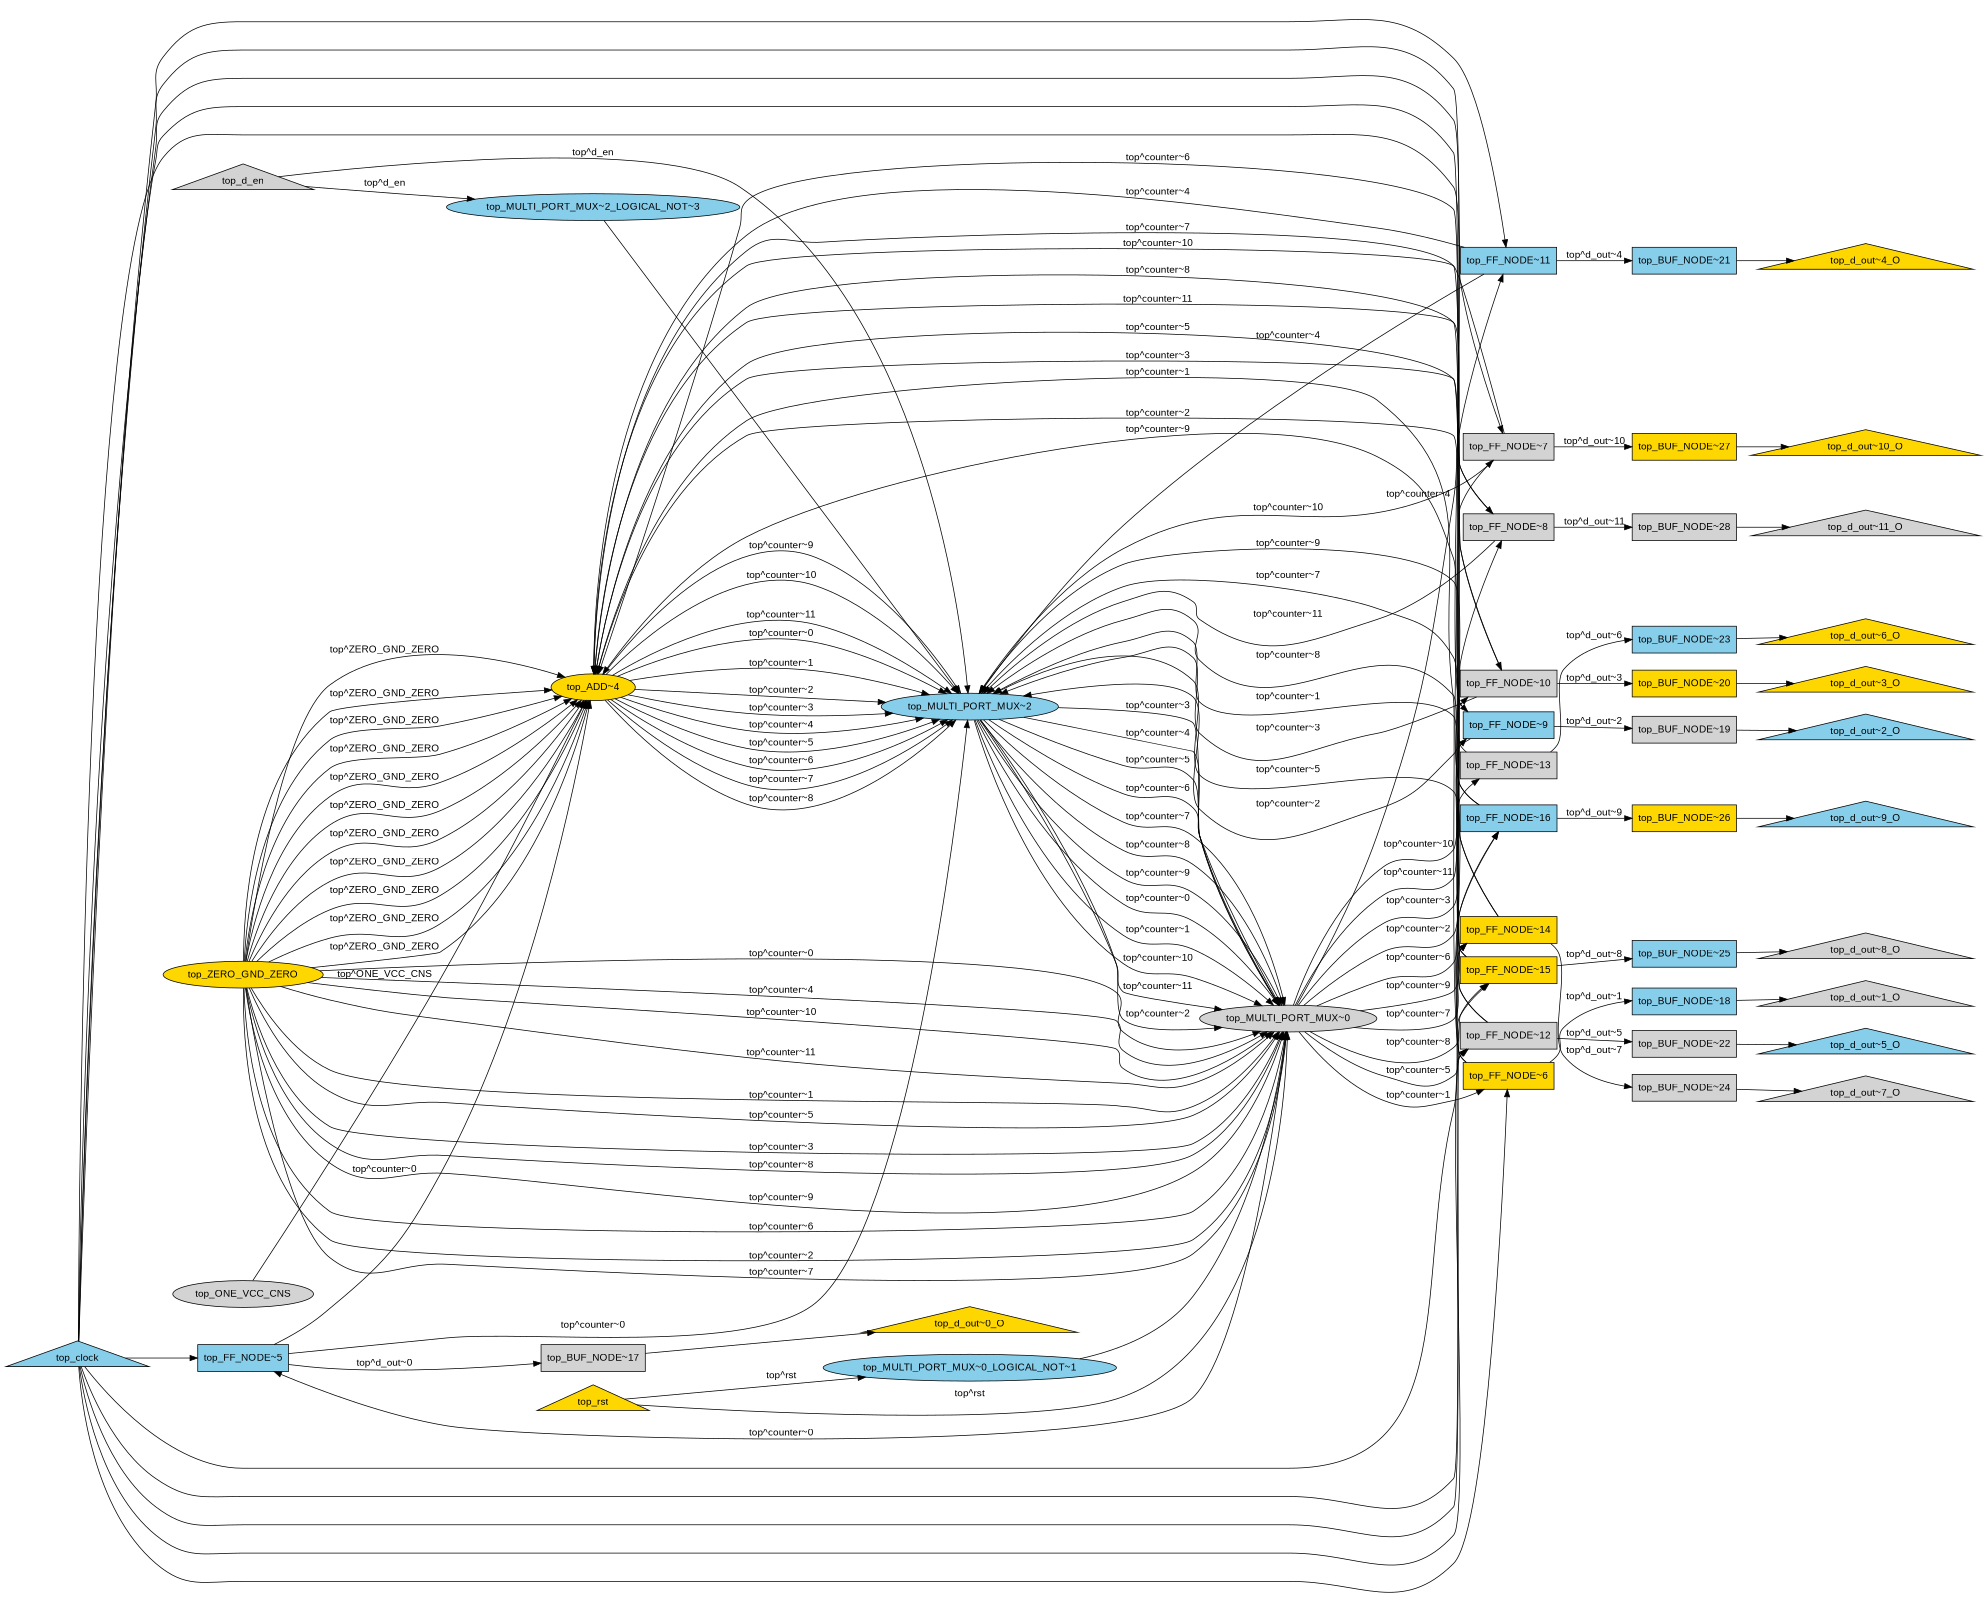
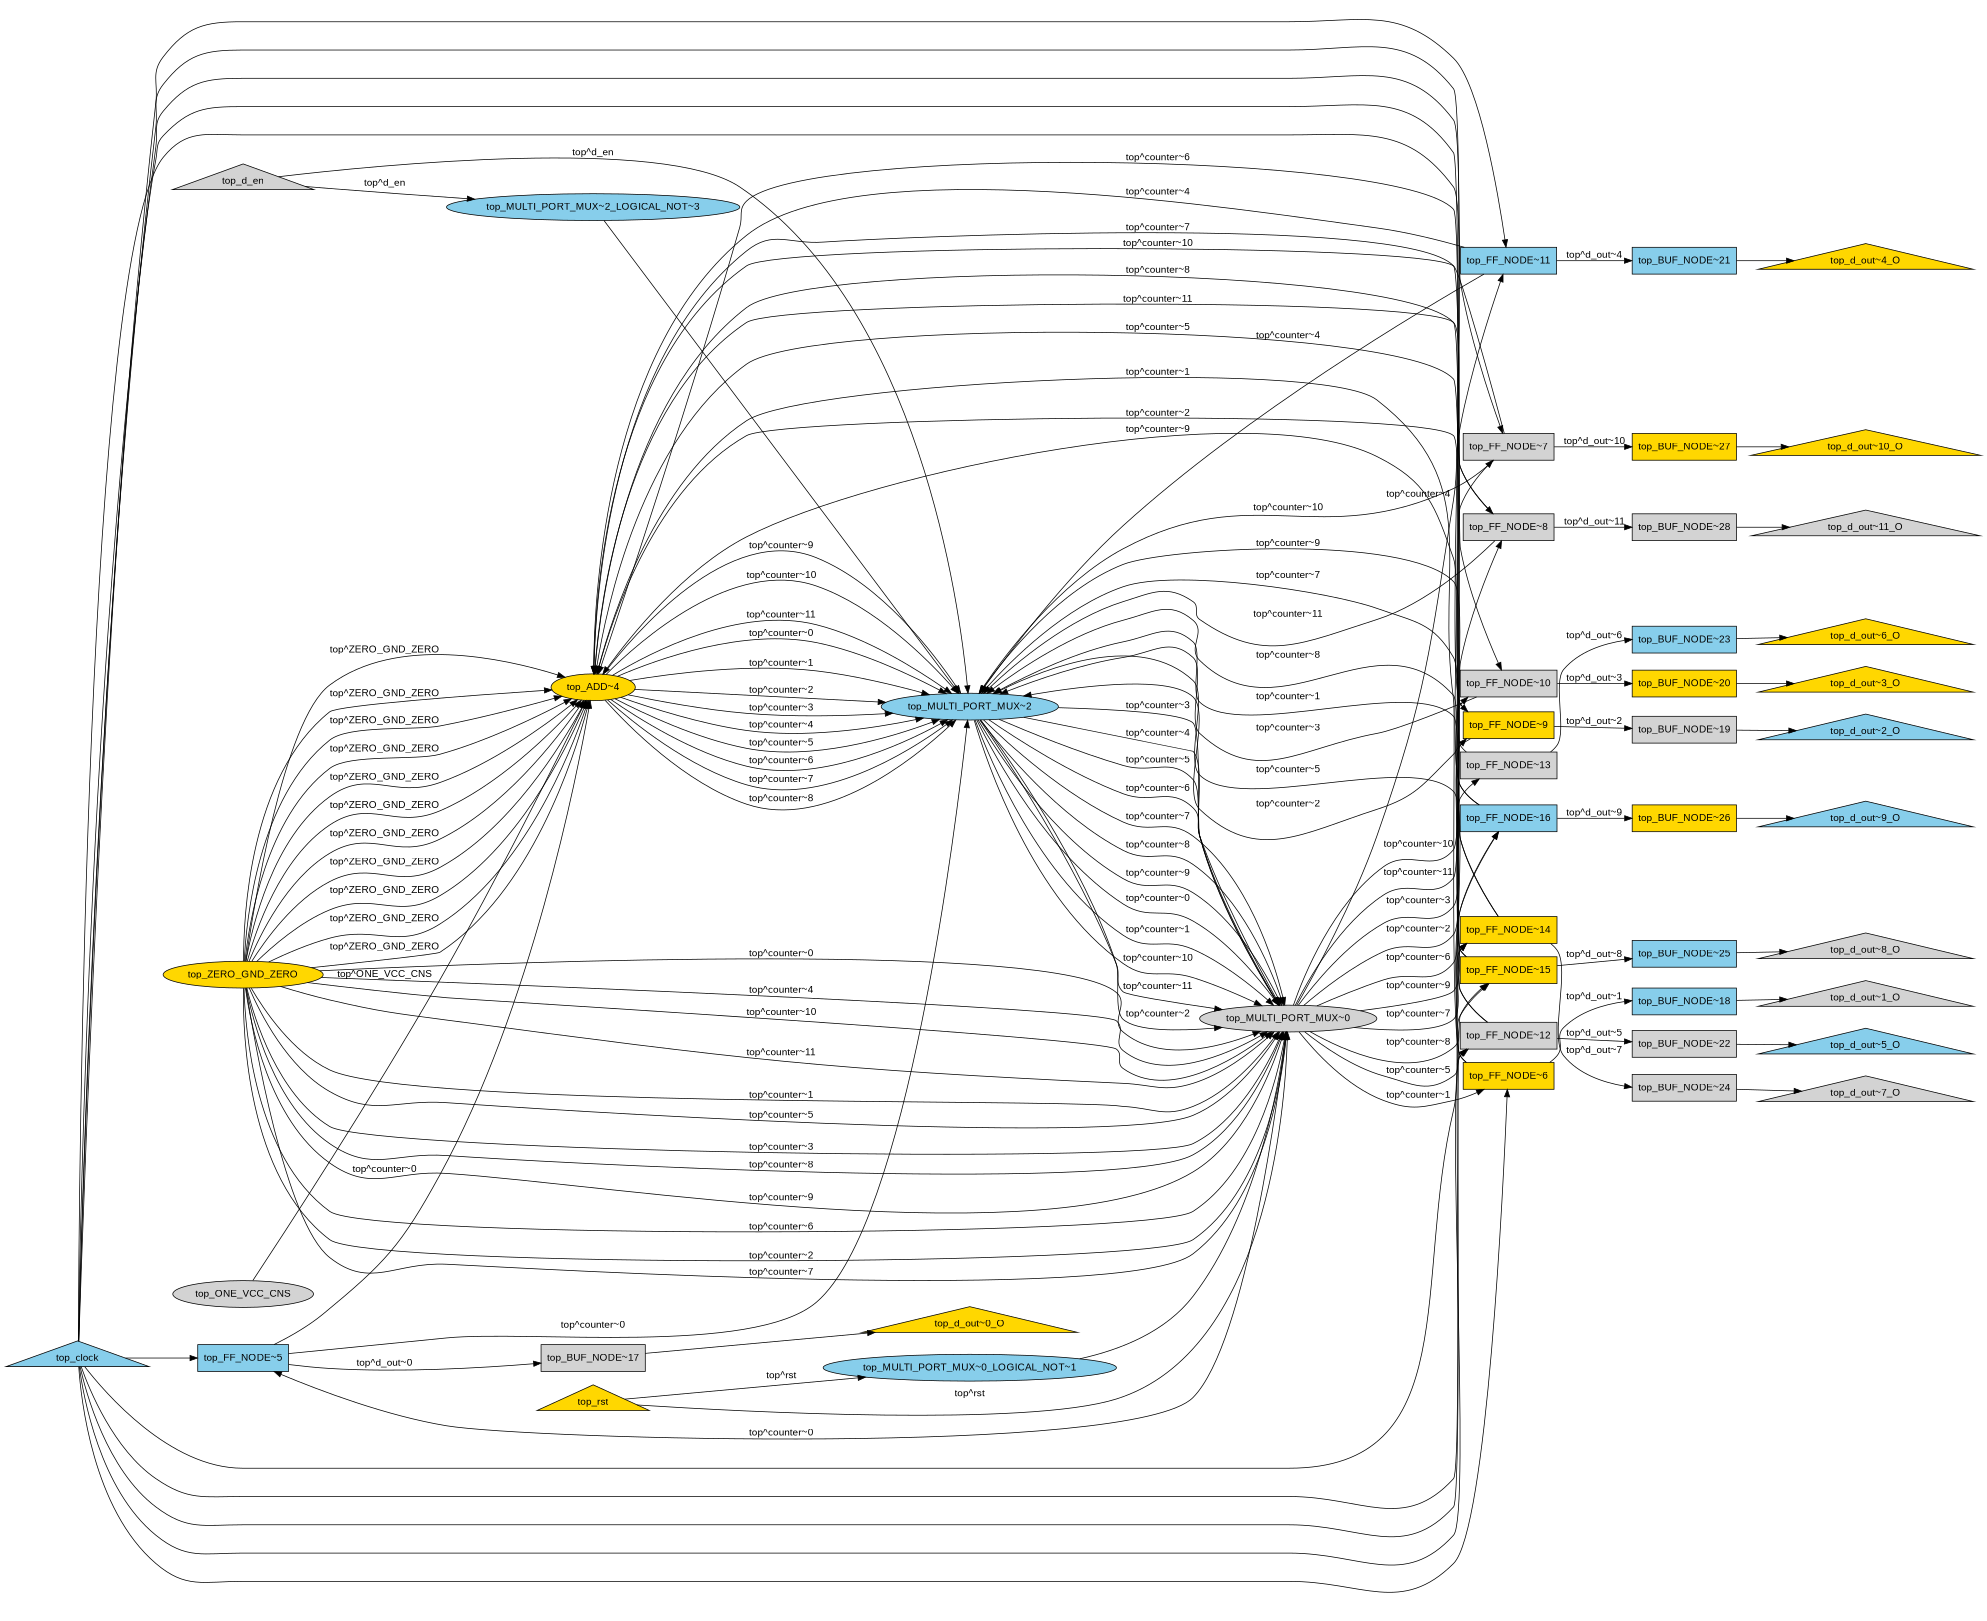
(1083, 361) -> none
(1509, 725) -> (1509, 725)
